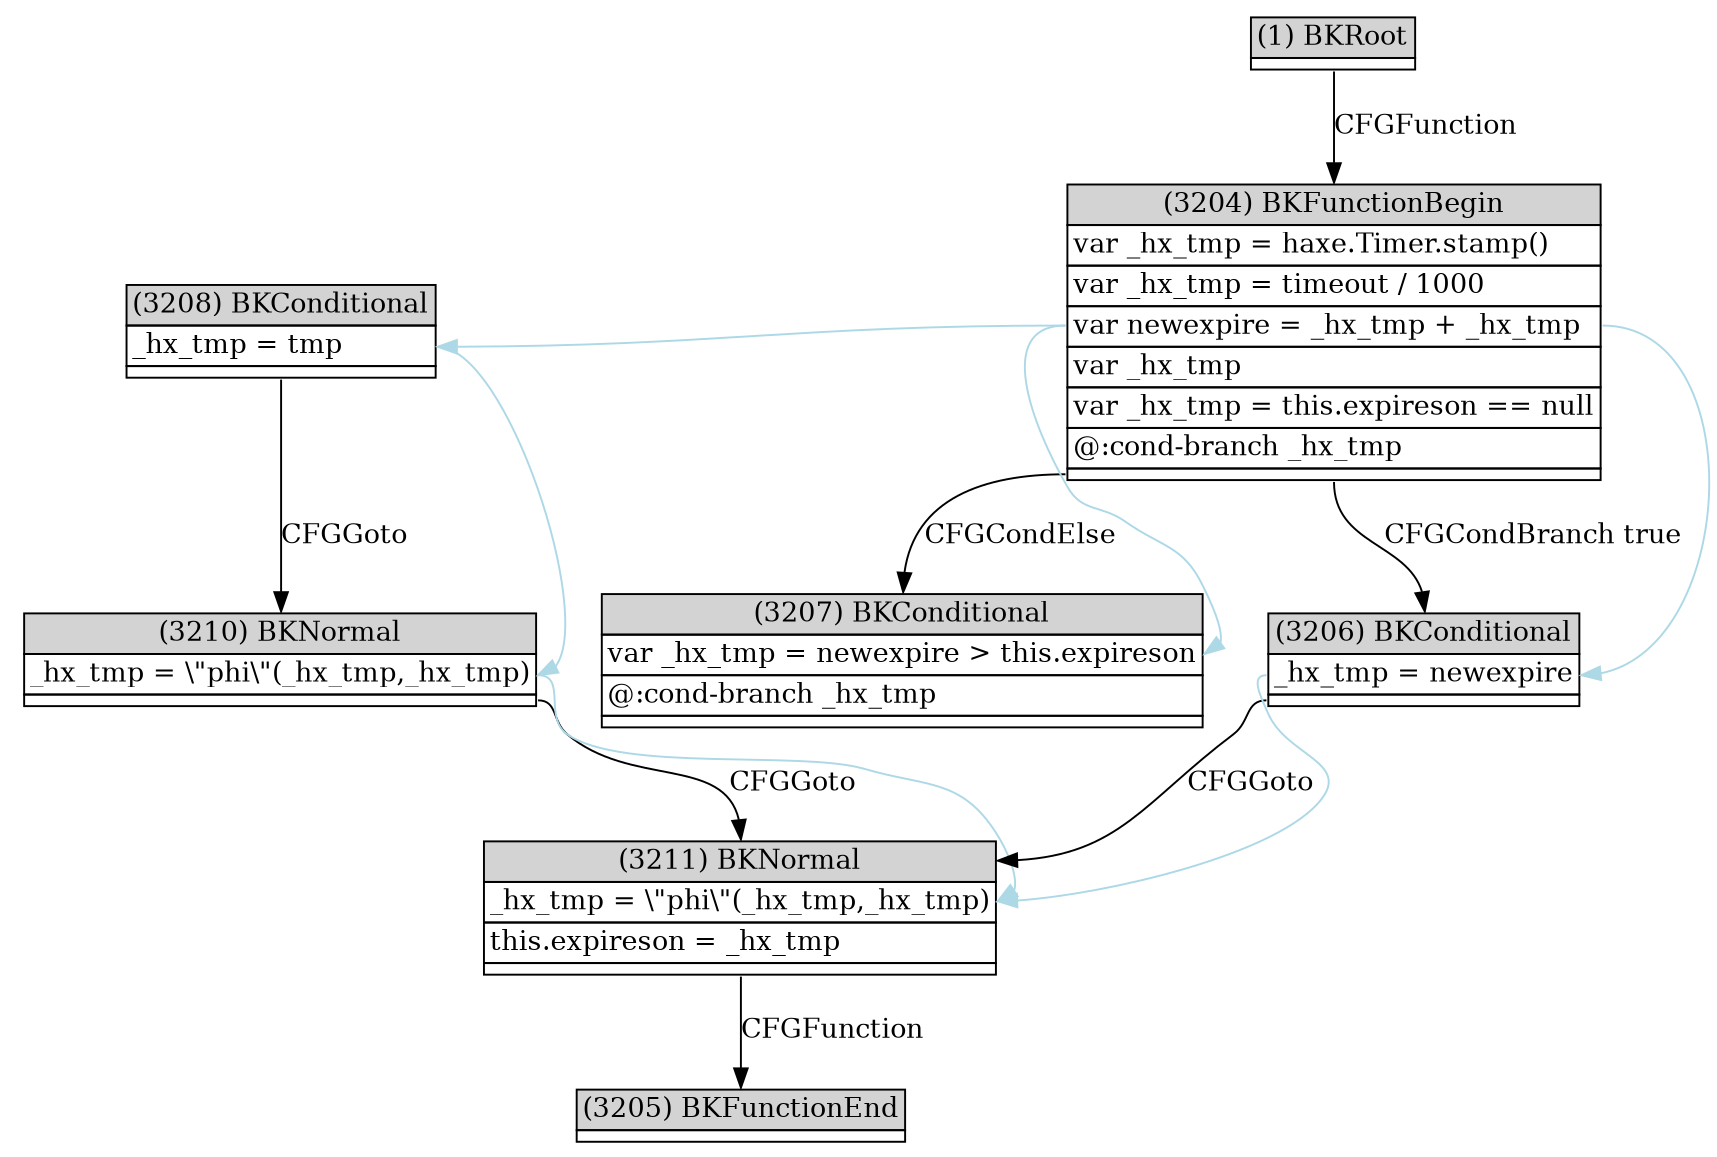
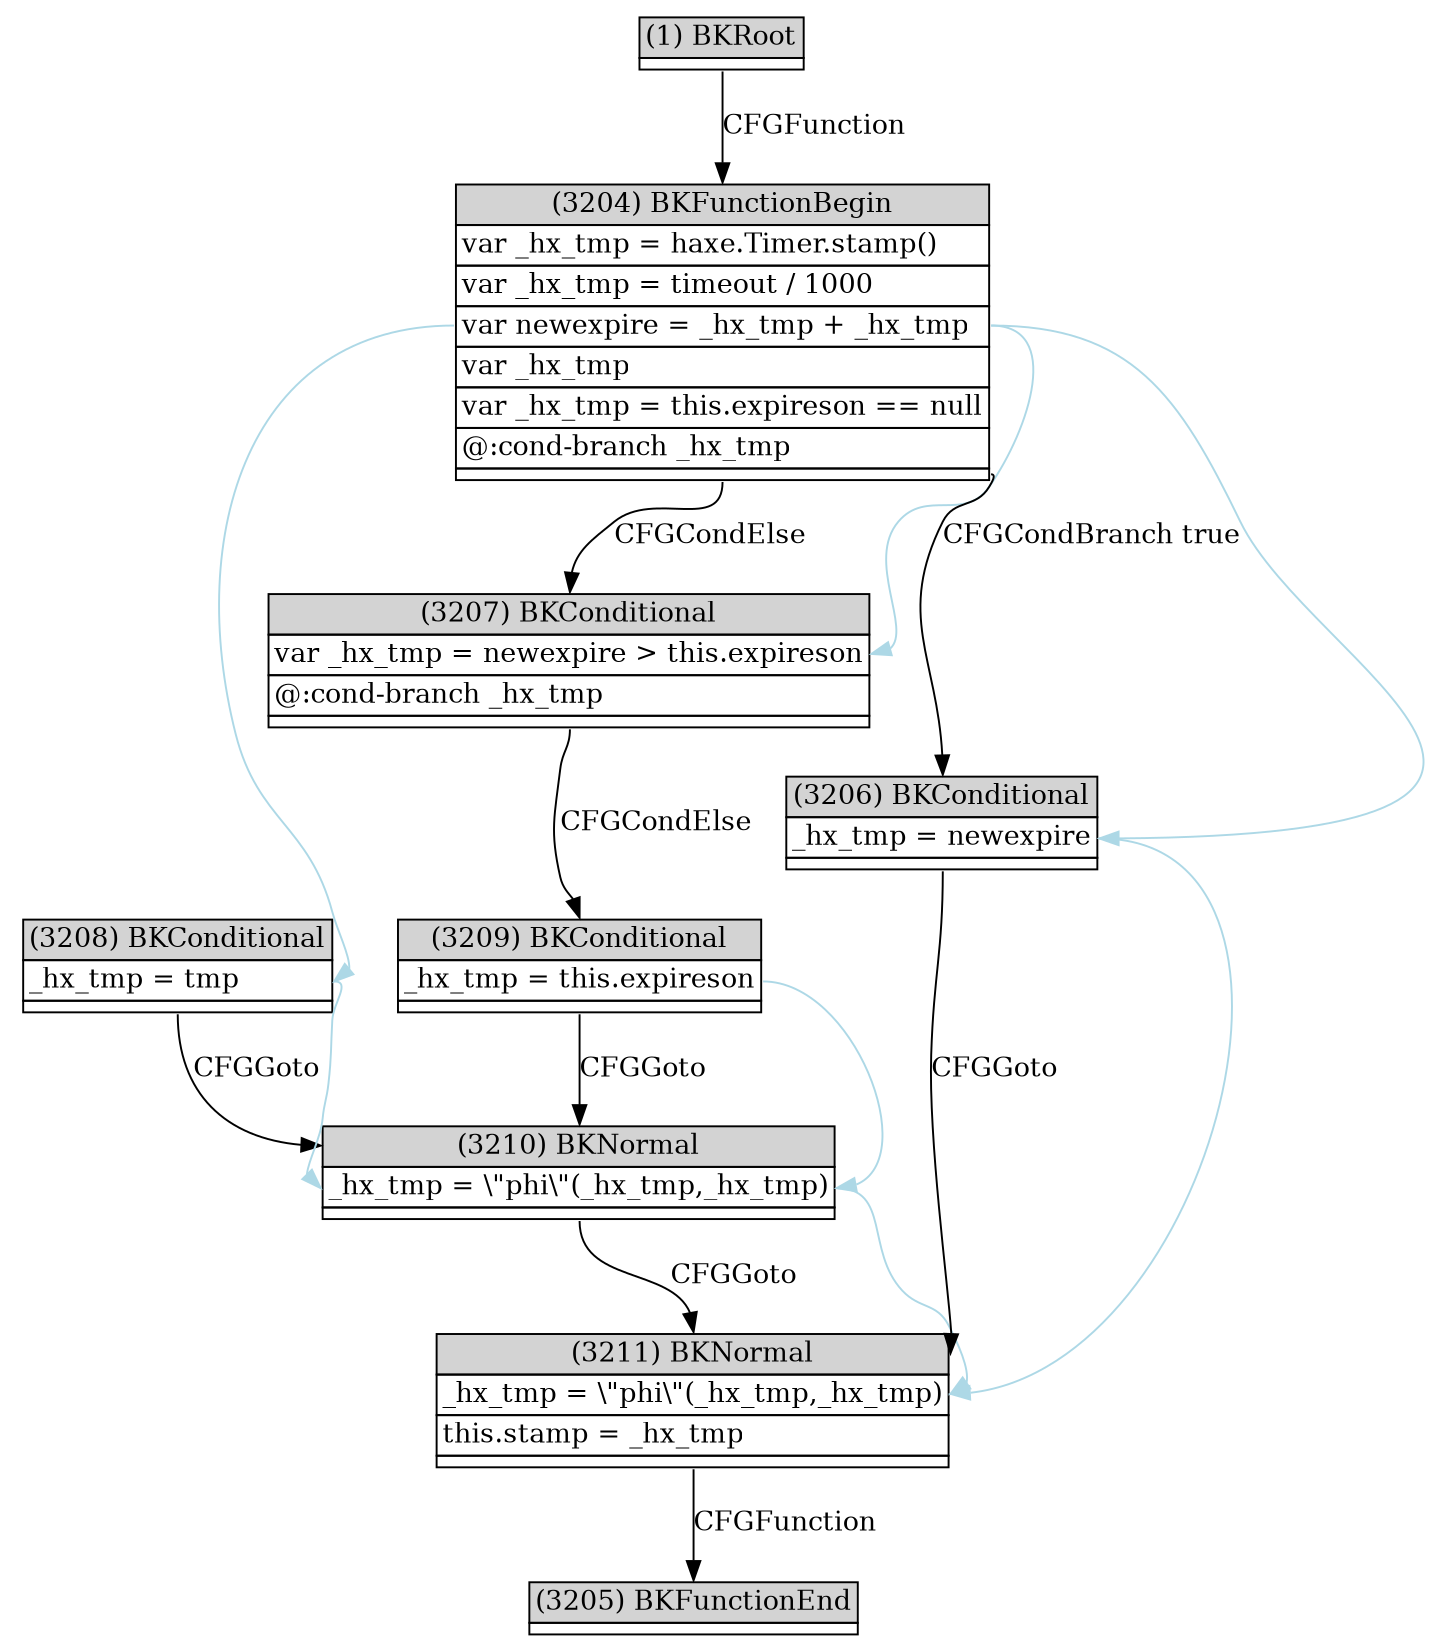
(666, 942) -> (594, 1434)
none -> (580, 966)
